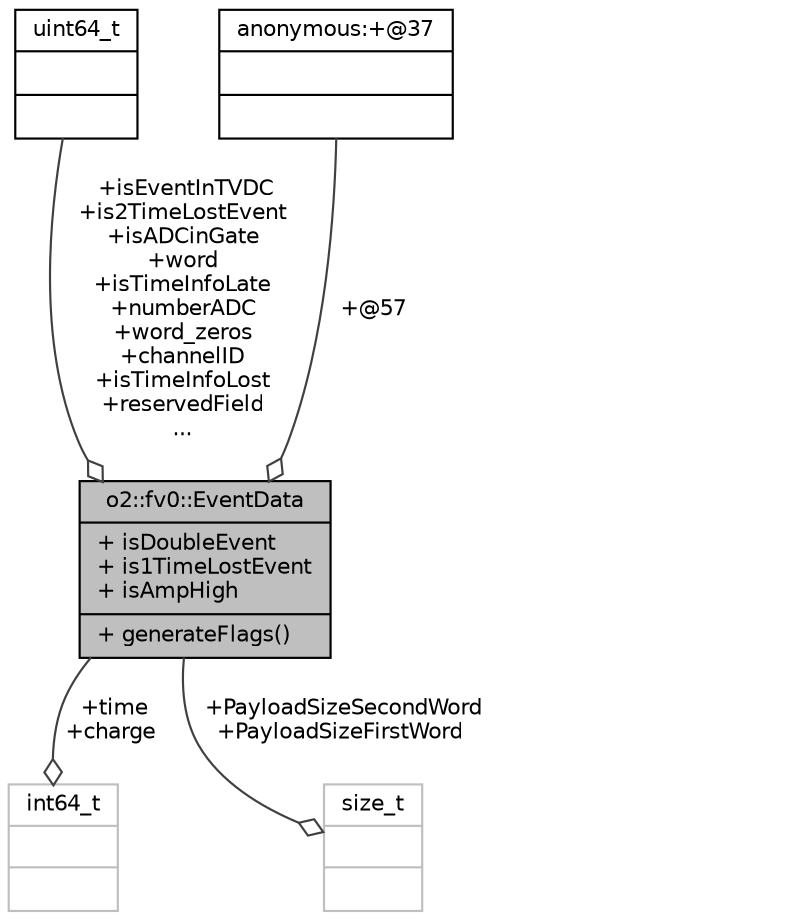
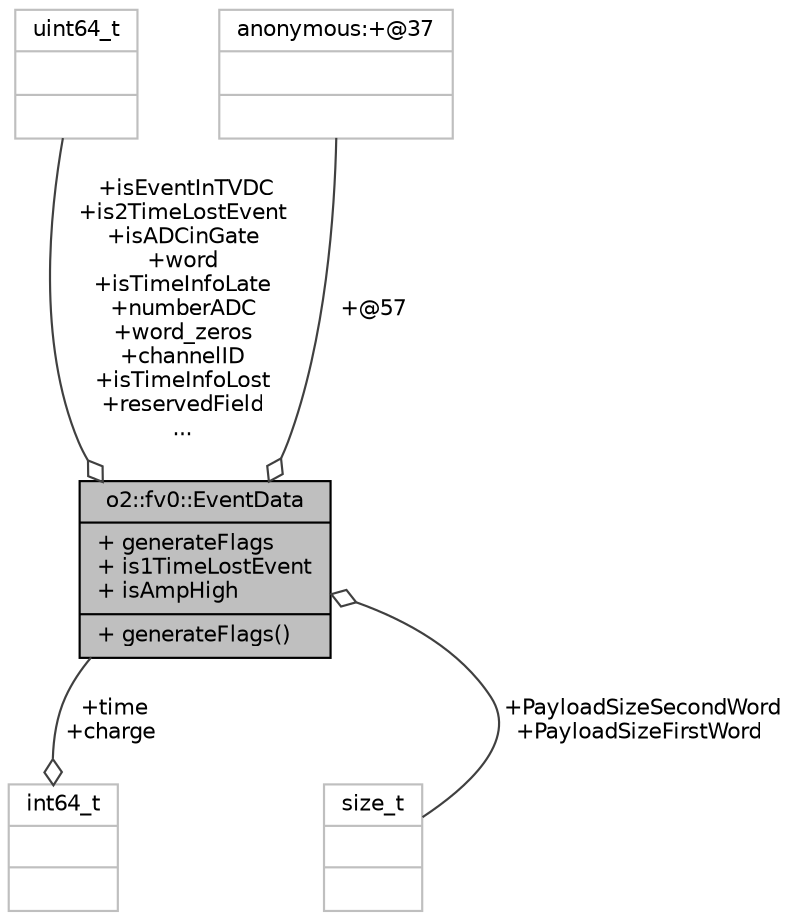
(76, 74) -> (76, 74)
(336, 74) -> (336, 74)
(187, 543) -> (187, 543)
(210, 761) -> (487, 691)
